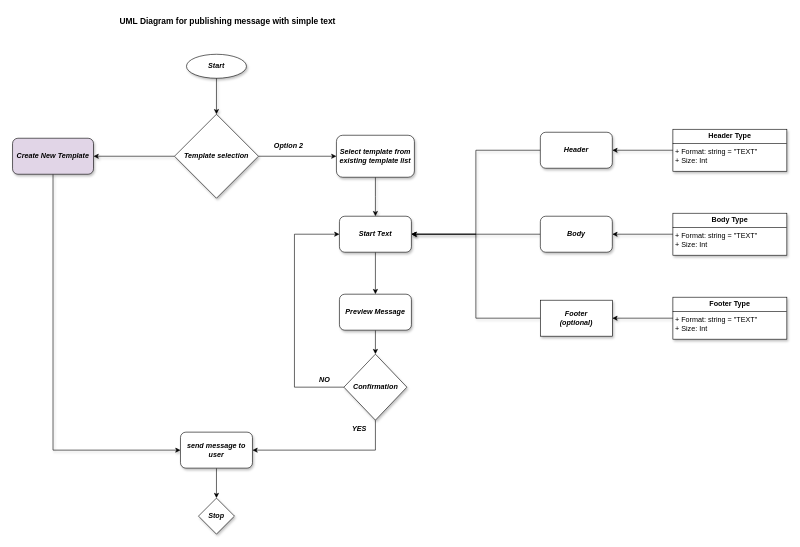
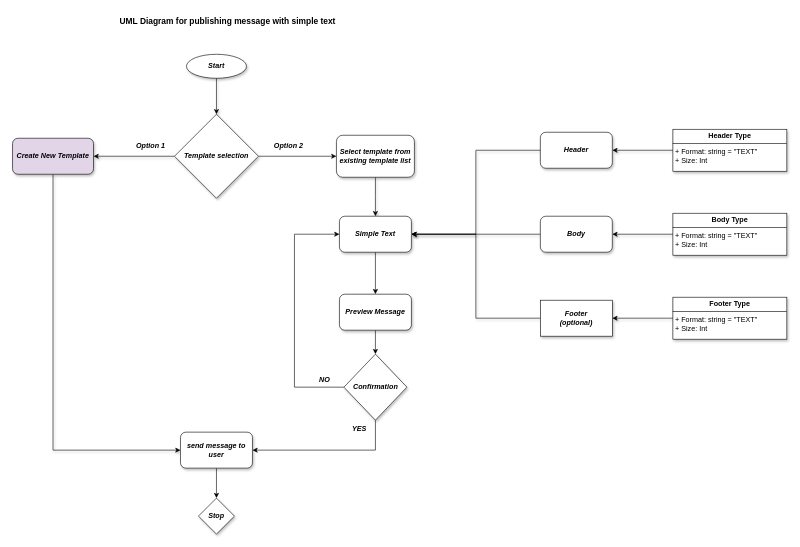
none -> (150, 146)
(375, 234) -> (375, 234)
